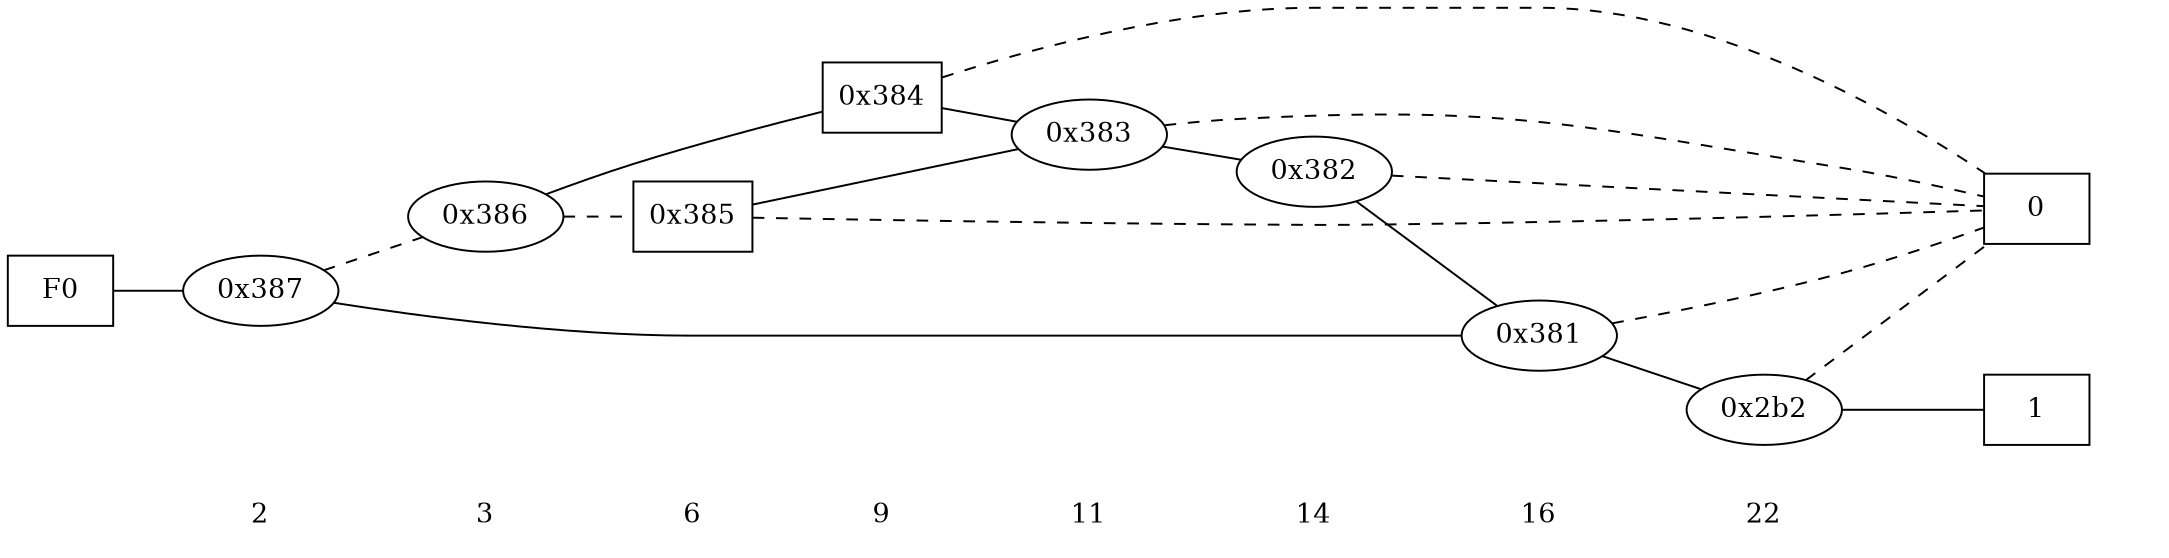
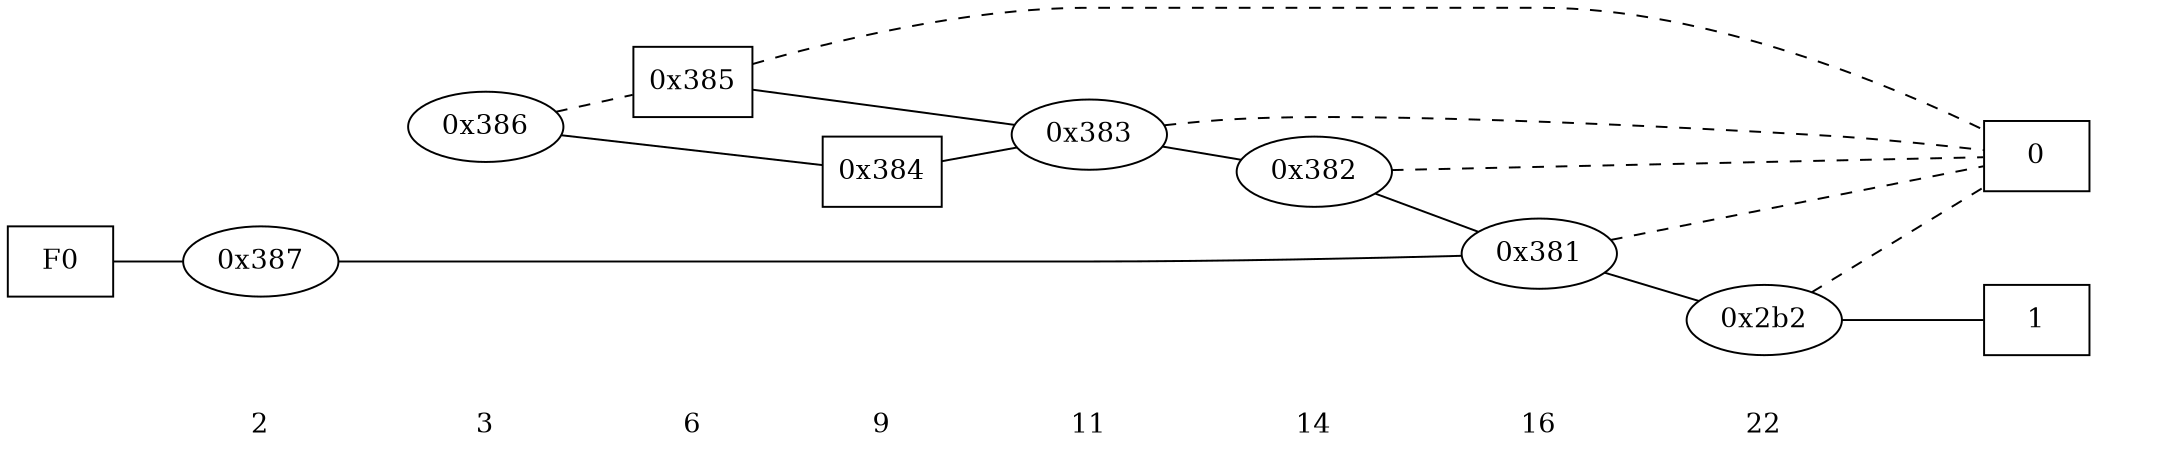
(1478, 8) -> none
(373, 254) -> none
